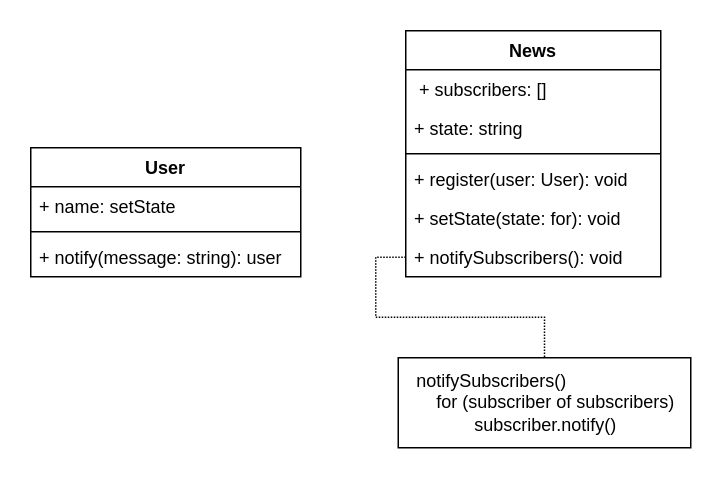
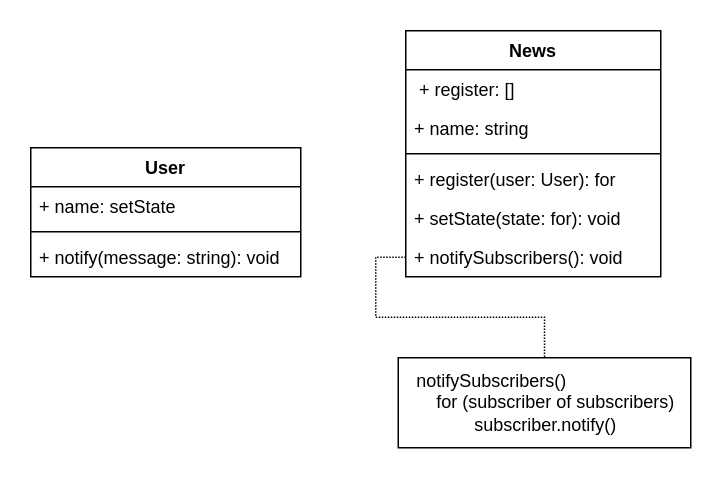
(490, 90) -> (475, 90)
(480, 129) -> (475, 129)
(539, 180) -> (536, 180)
(179, 258) -> (177, 258)
